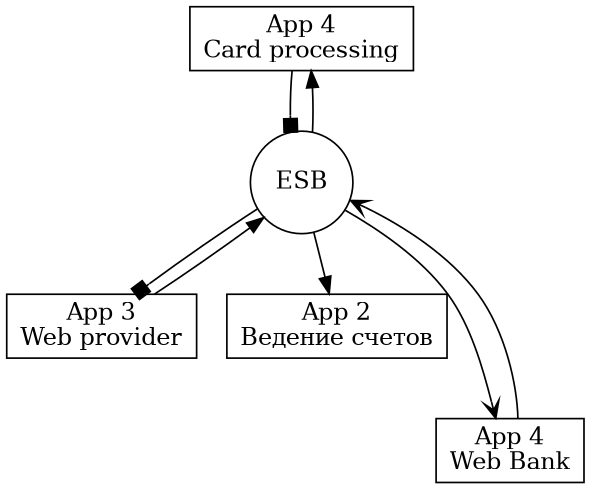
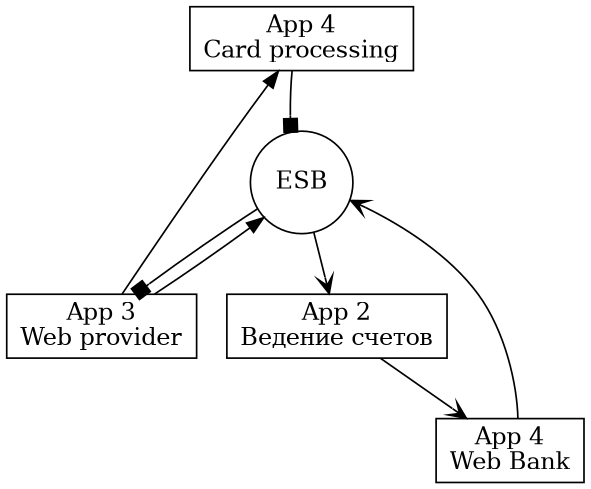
(313, 110) -> (194, 189)
(319, 255) -> (319, 255)
(443, 288) -> (416, 383)
